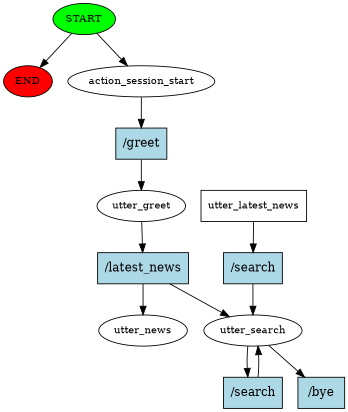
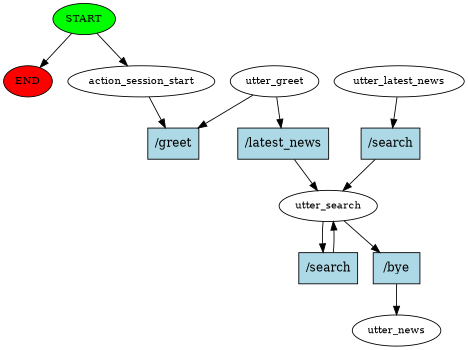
(141, 171) -> (229, 109)
(254, 206) -> (399, 81)
(143, 295) -> (397, 295)
